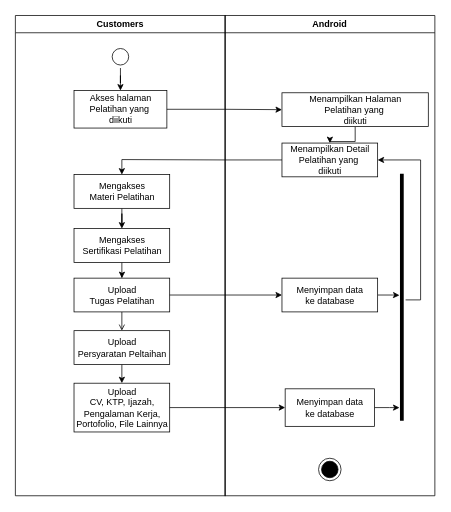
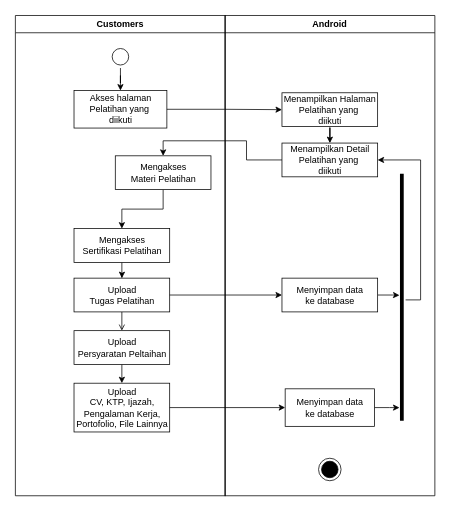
(355, 110) -> (330, 110)
(122, 191) -> (163, 173)
